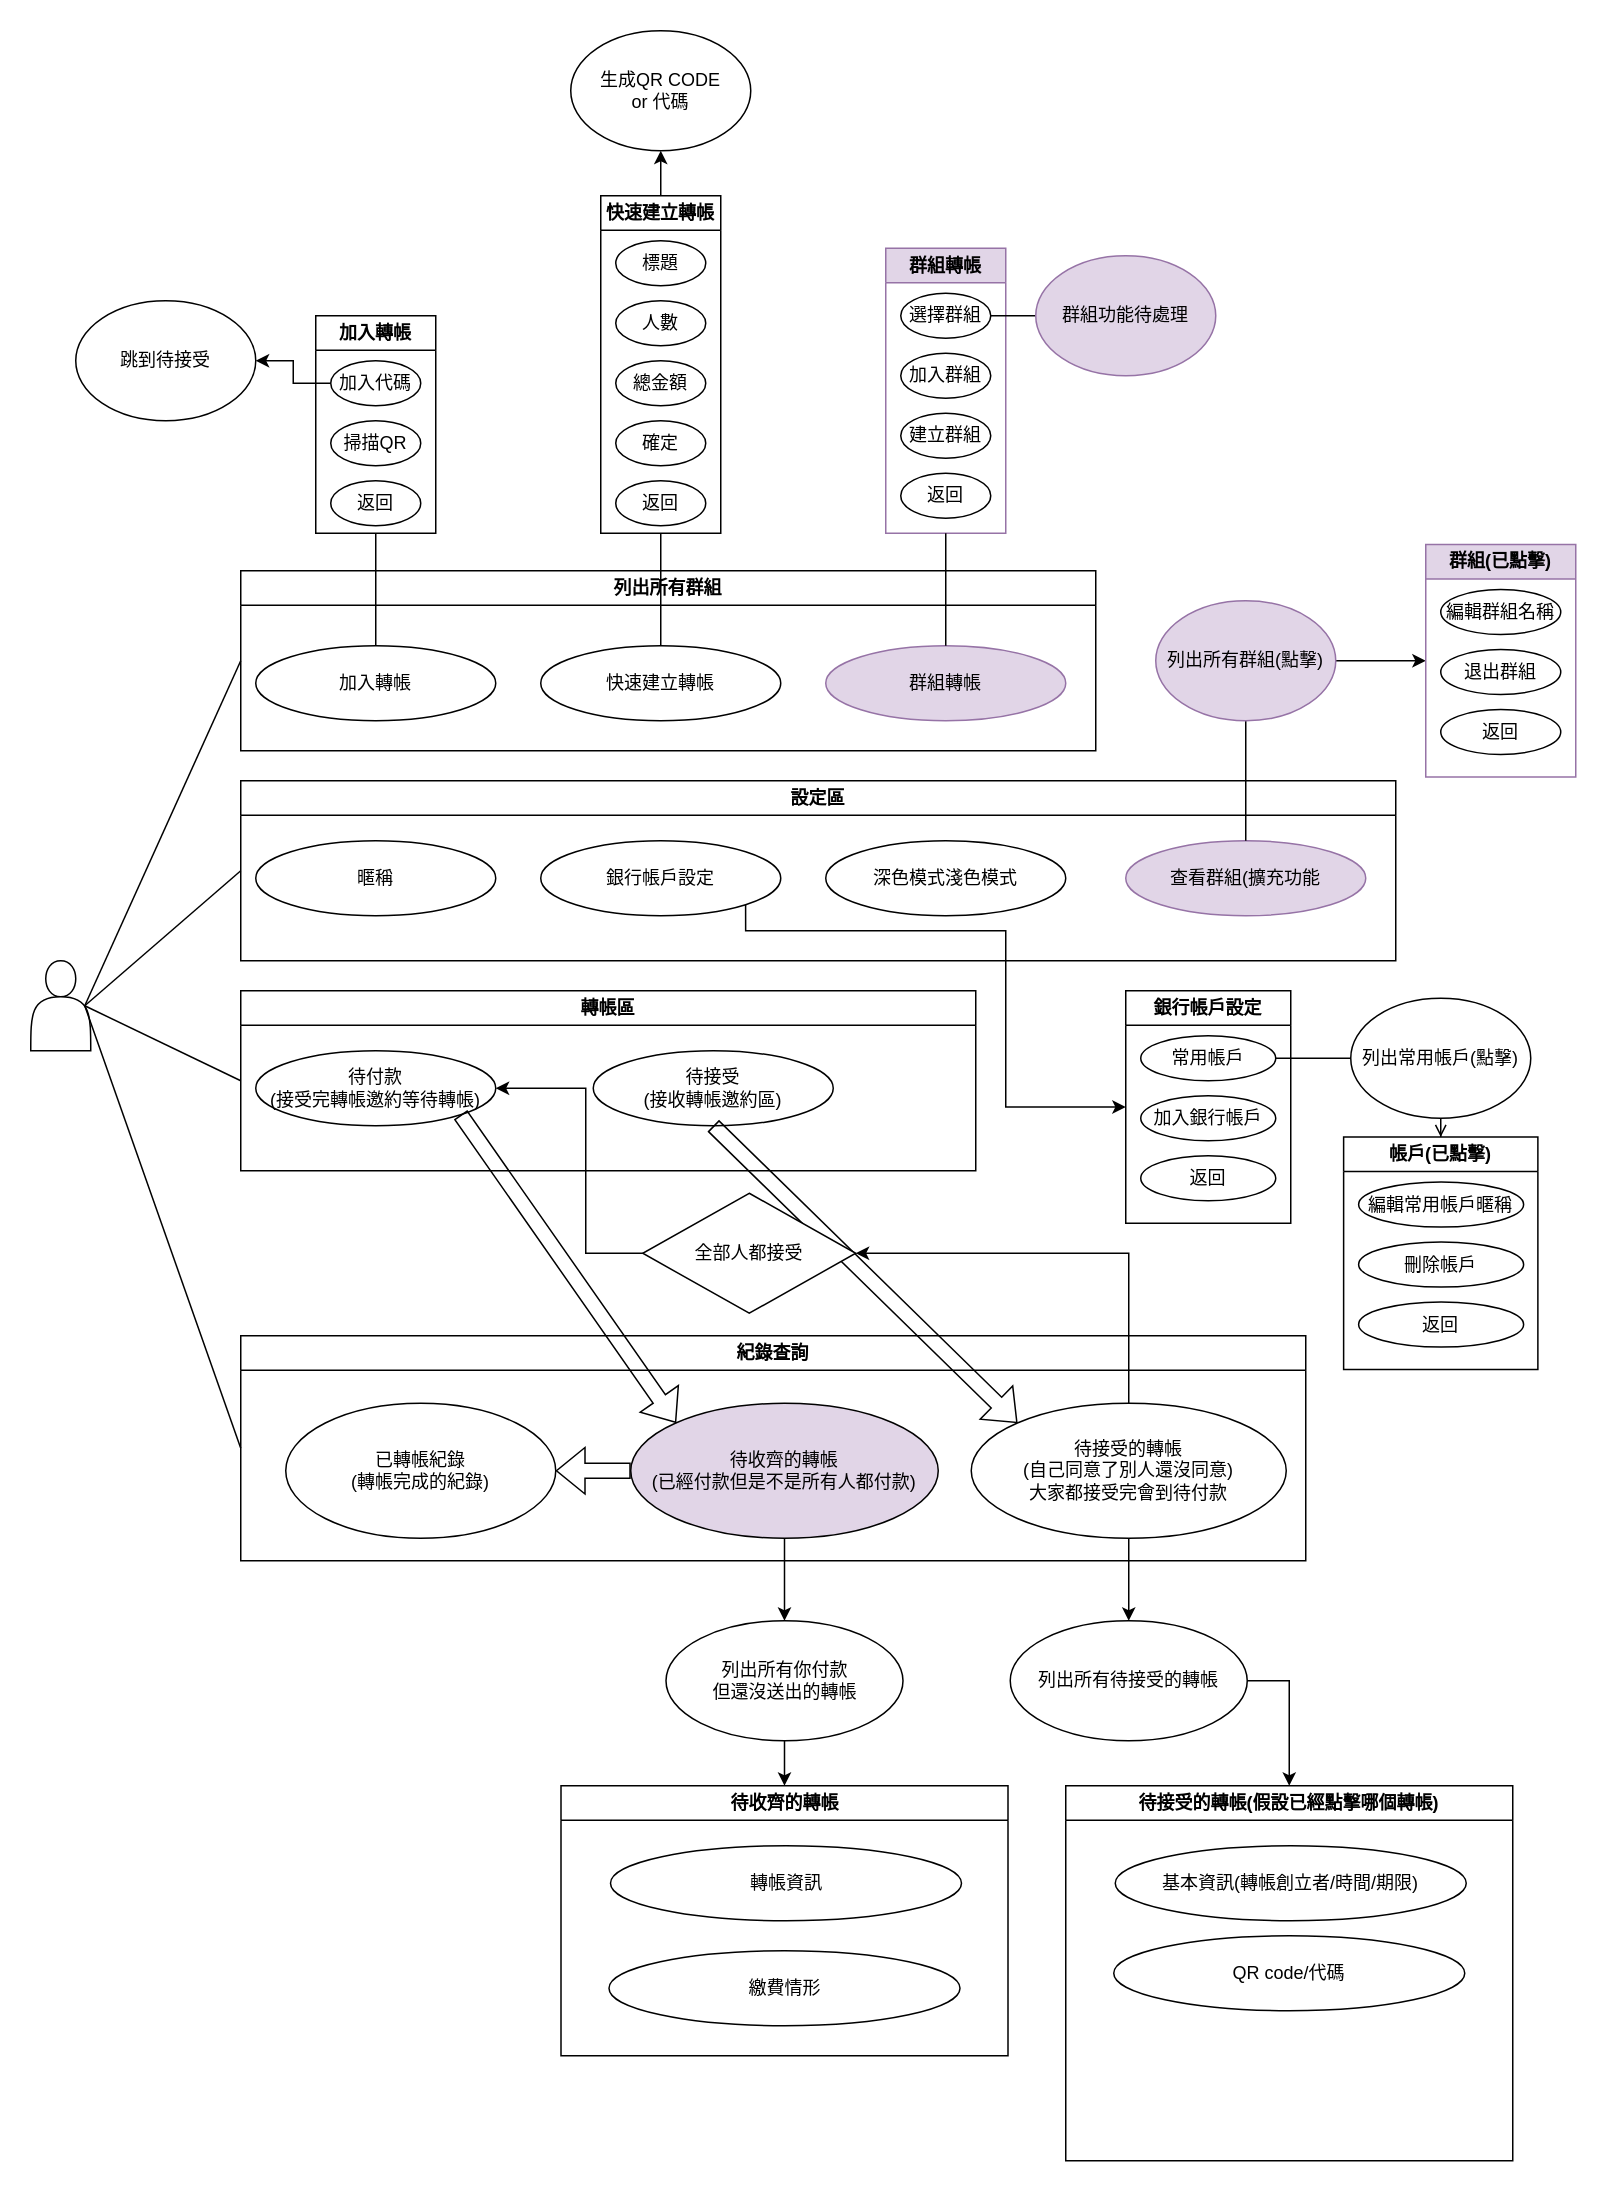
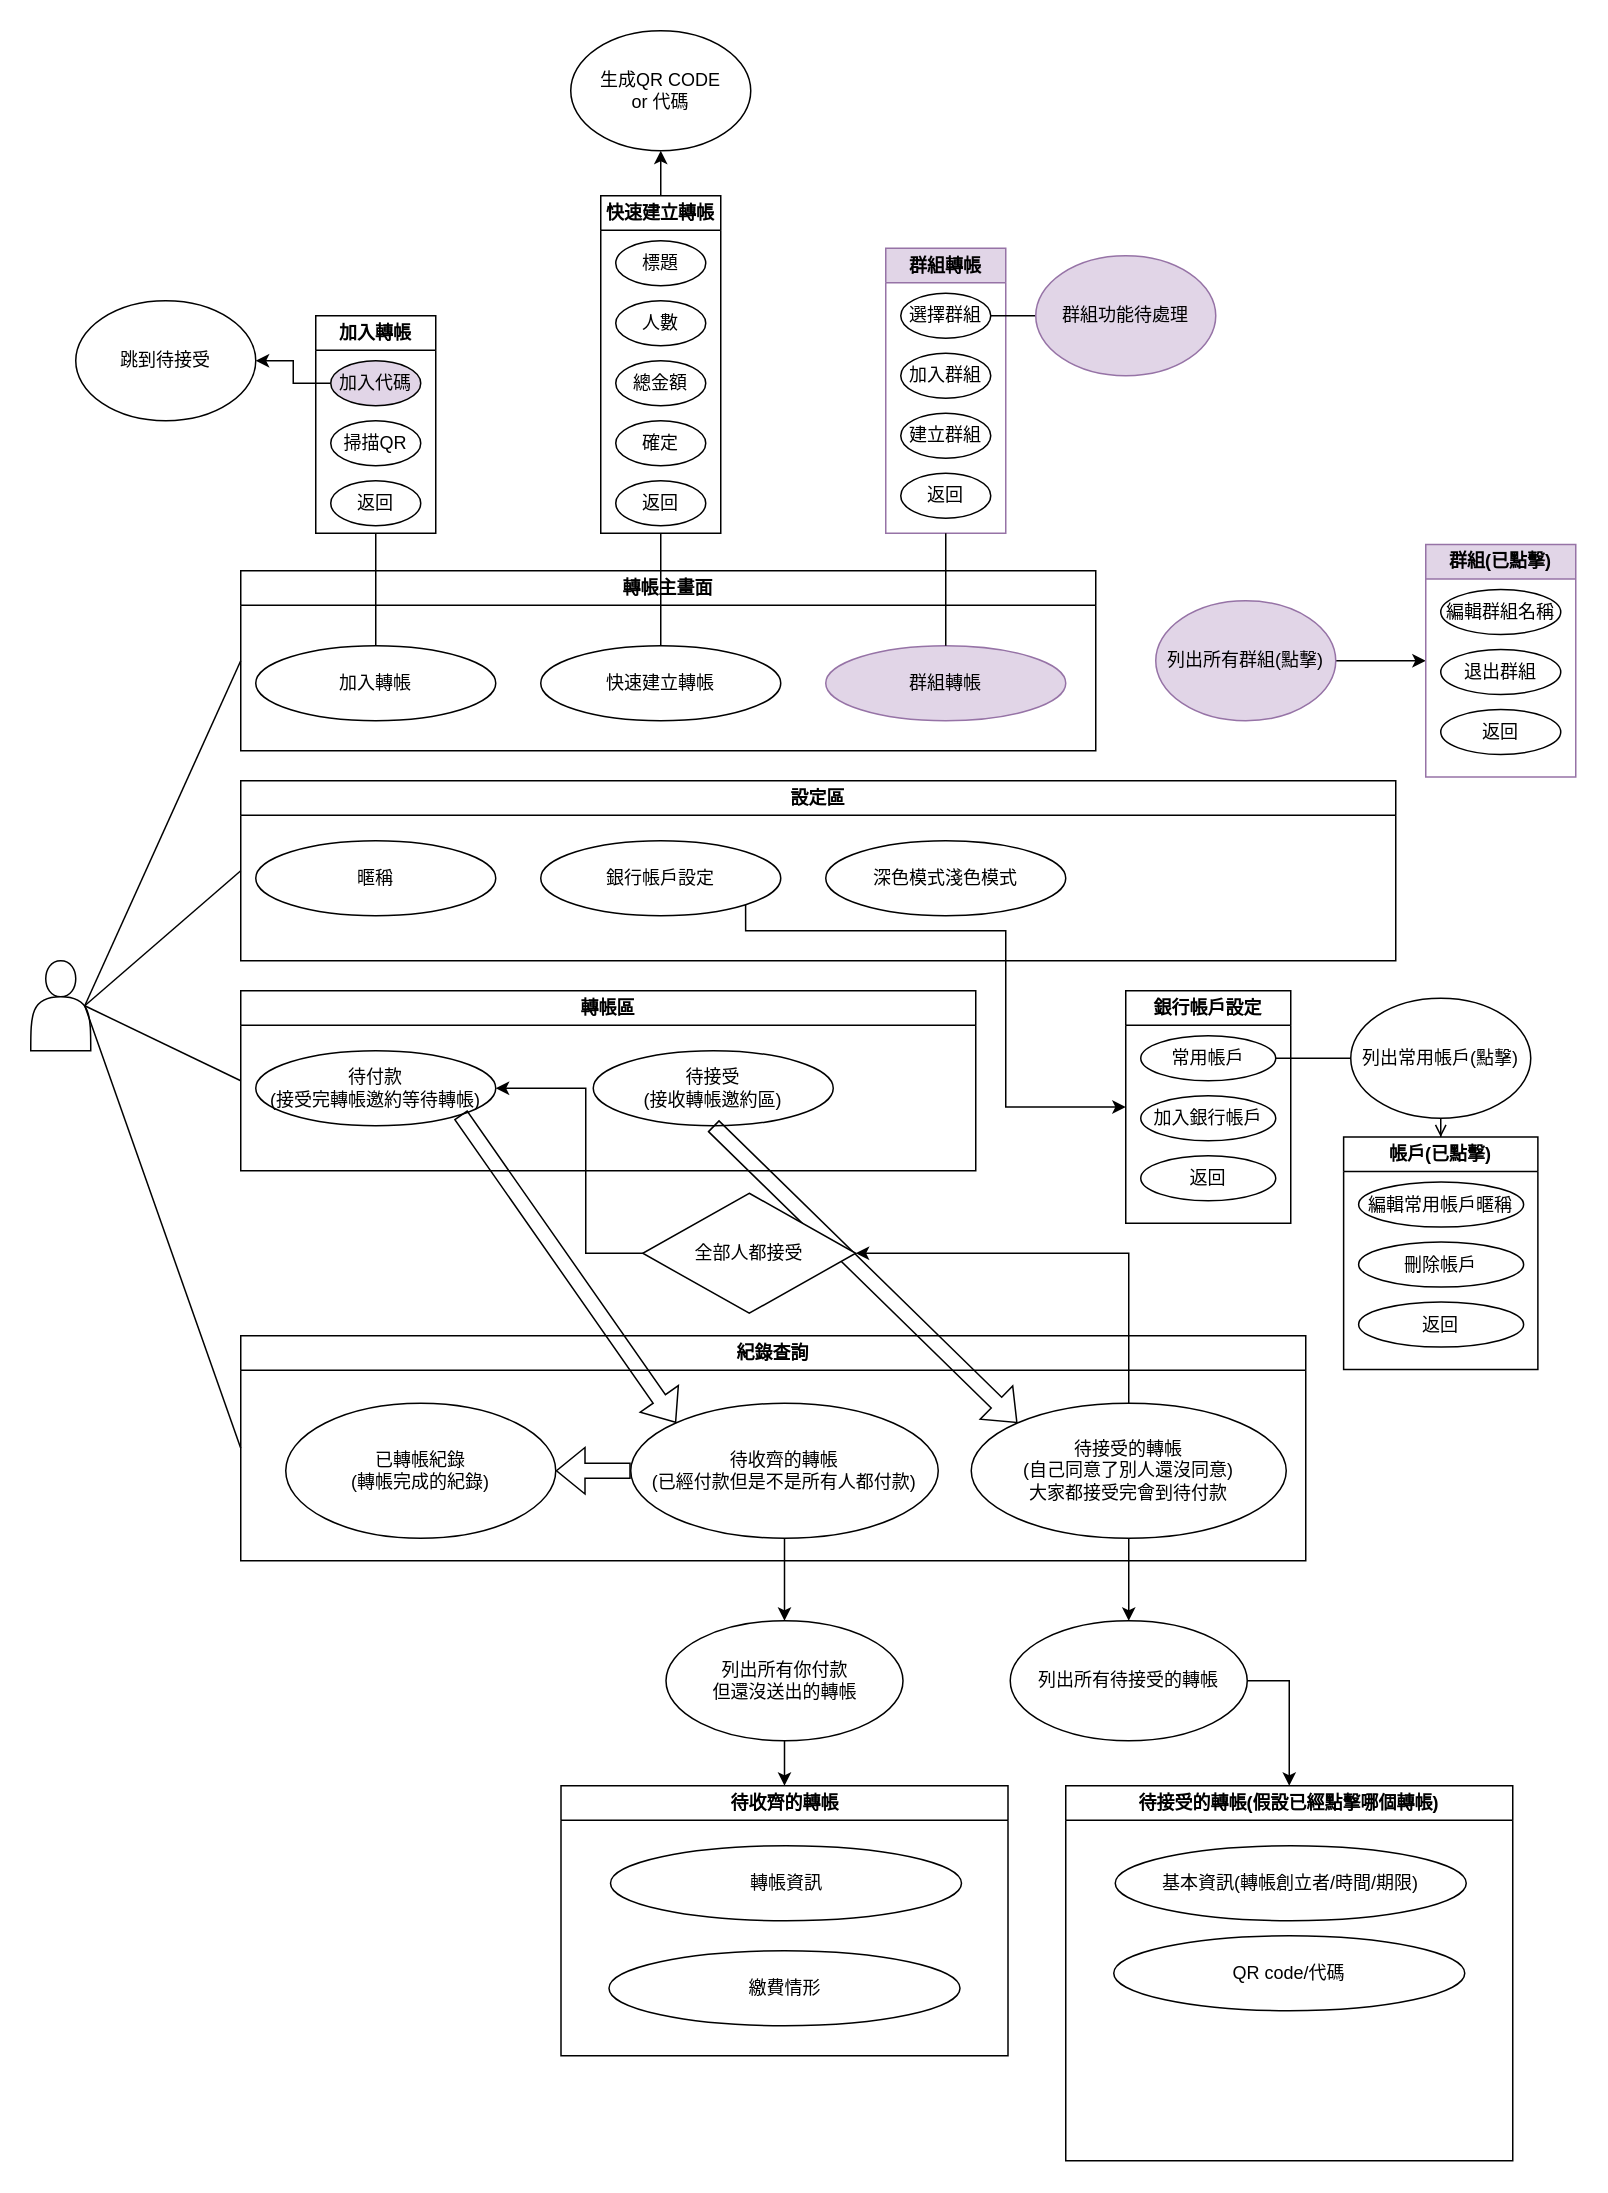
(376, 383) -> (376, 383)
(668, 589) -> (668, 589)
(1246, 781) -> none
(1246, 878) -> none
(785, 1471) -> (785, 1471)
